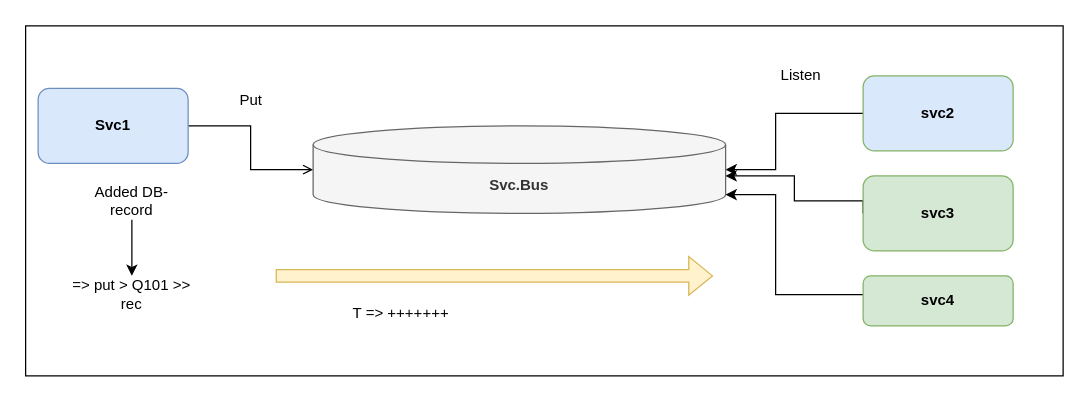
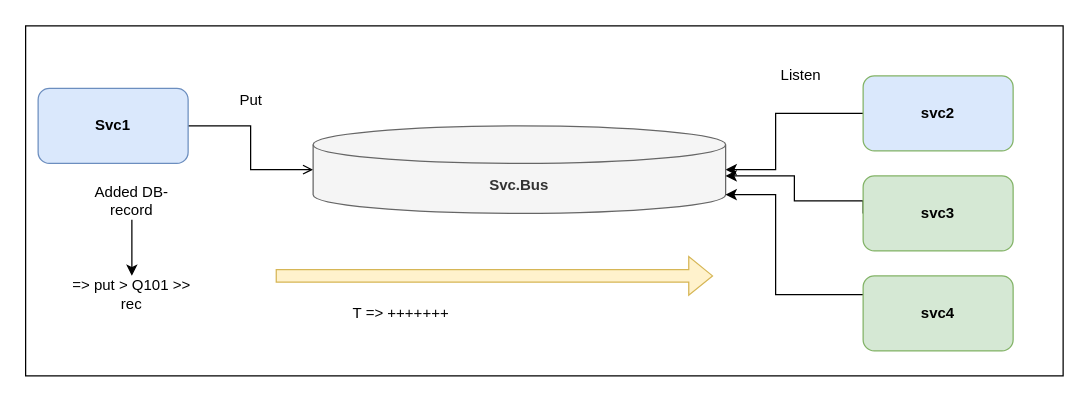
(938, 301) -> (938, 313)
